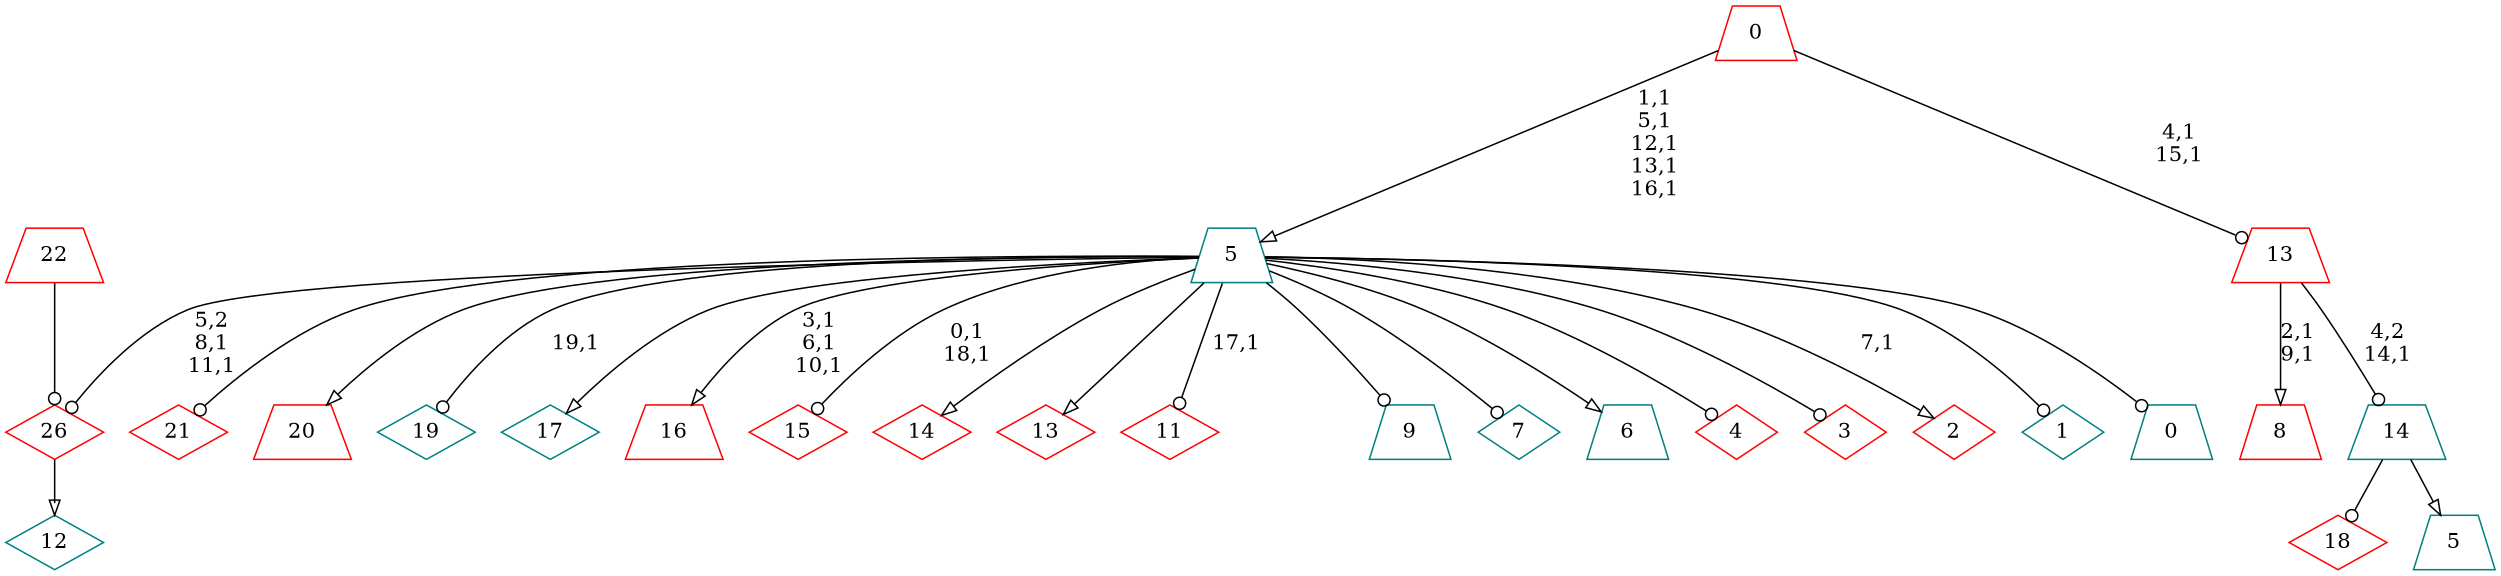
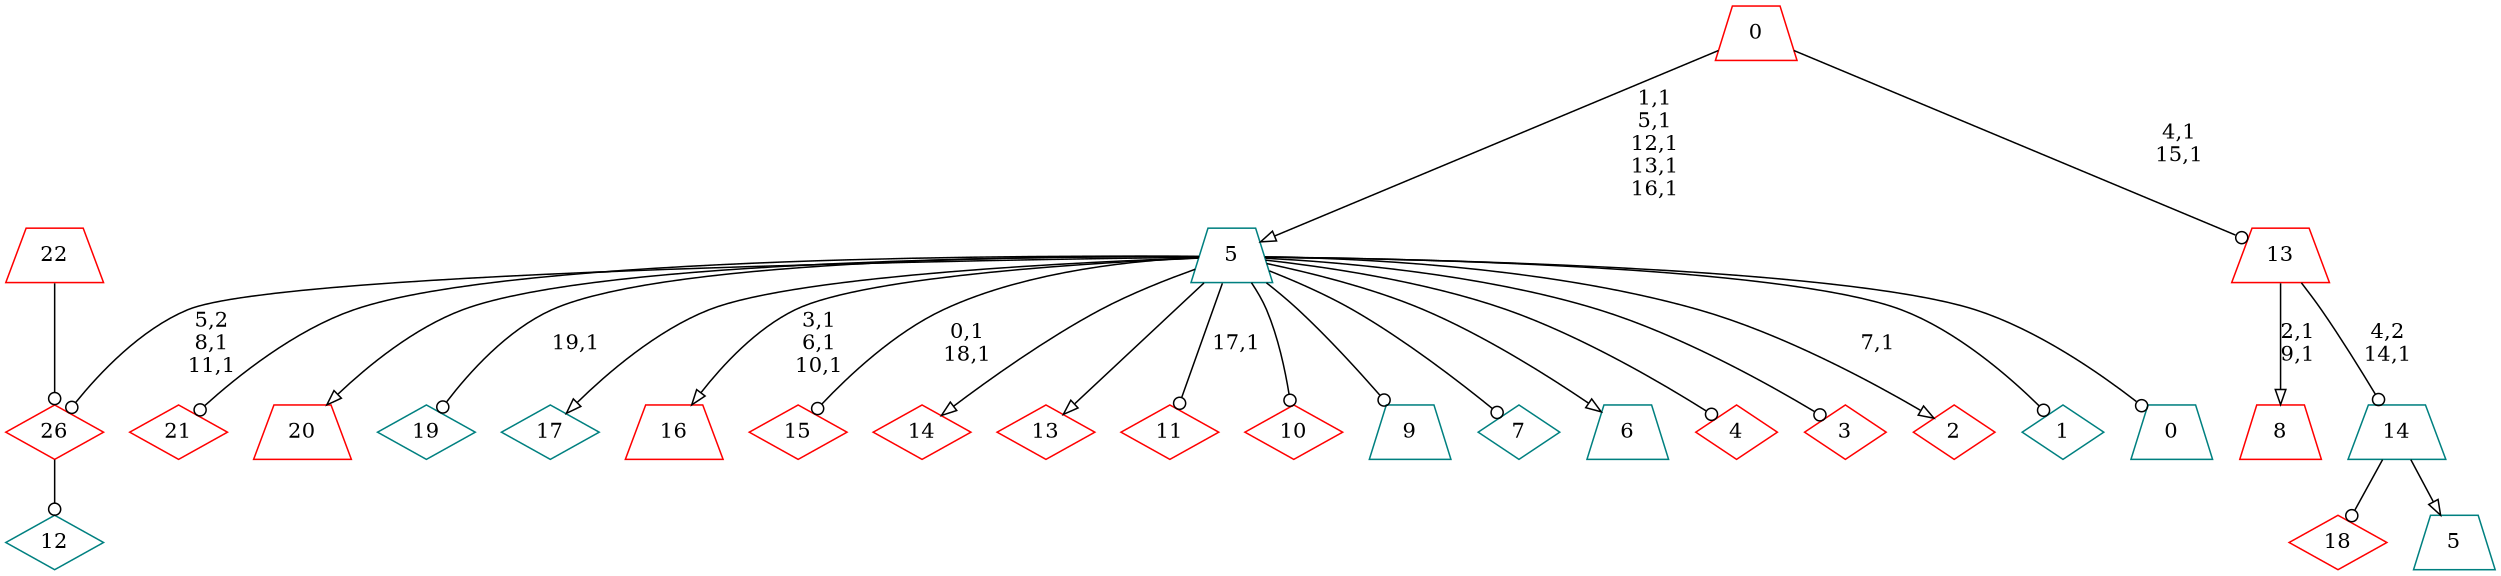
none -> (1294, 432)
(55, 481) -> (55, 481)
